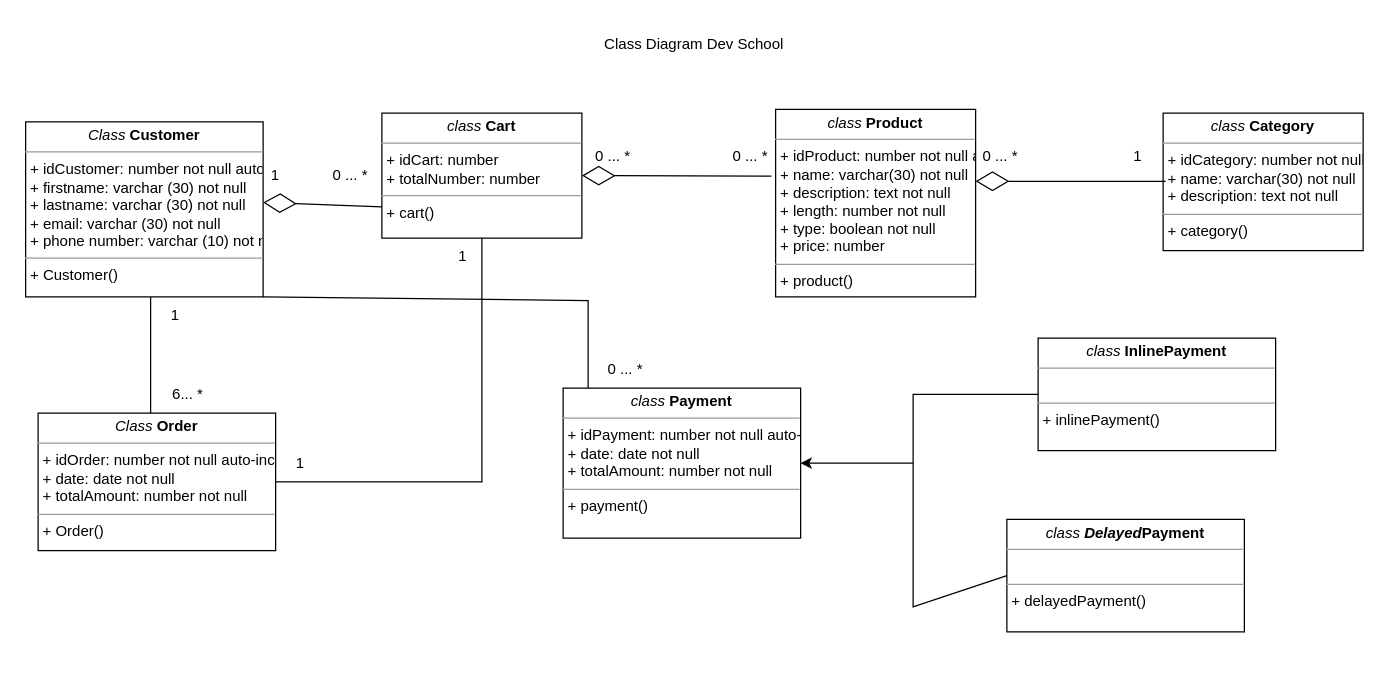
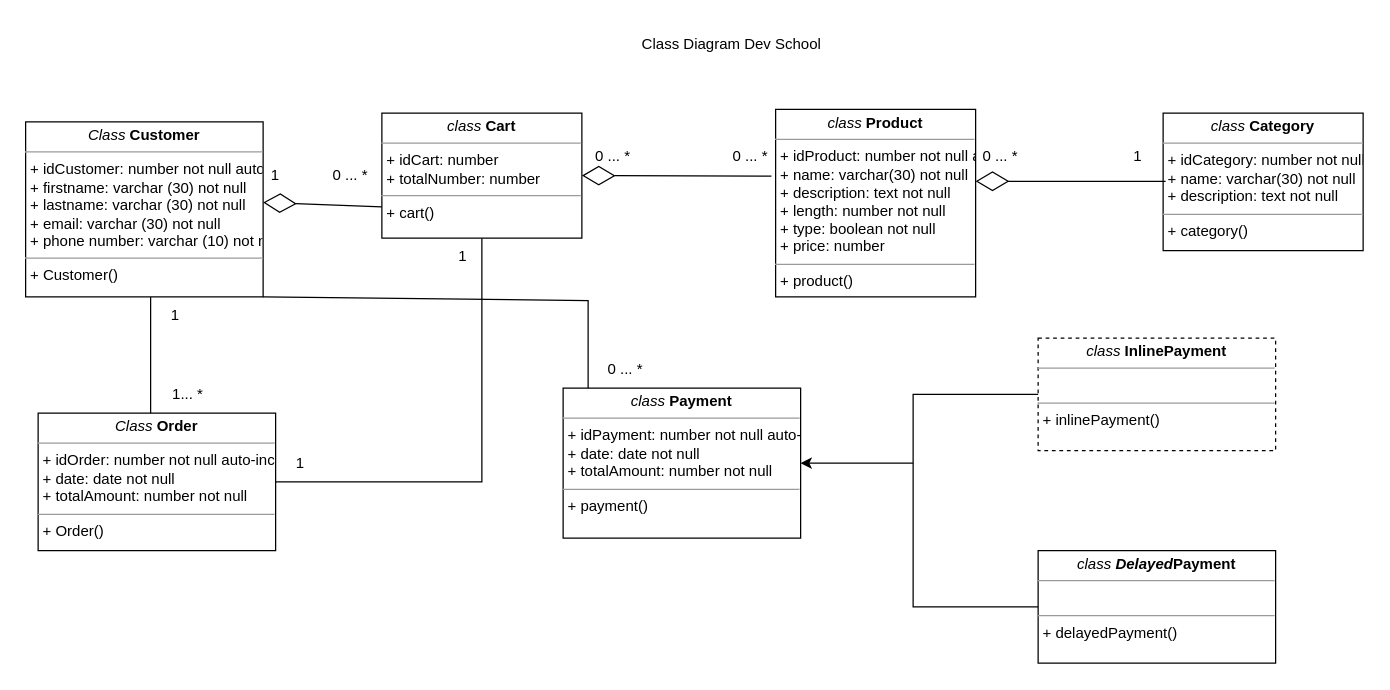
(694, 44) -> (732, 44)
(188, 394) -> (188, 394)
(1157, 394) -> (1157, 394)
(1126, 576) -> (1157, 607)
